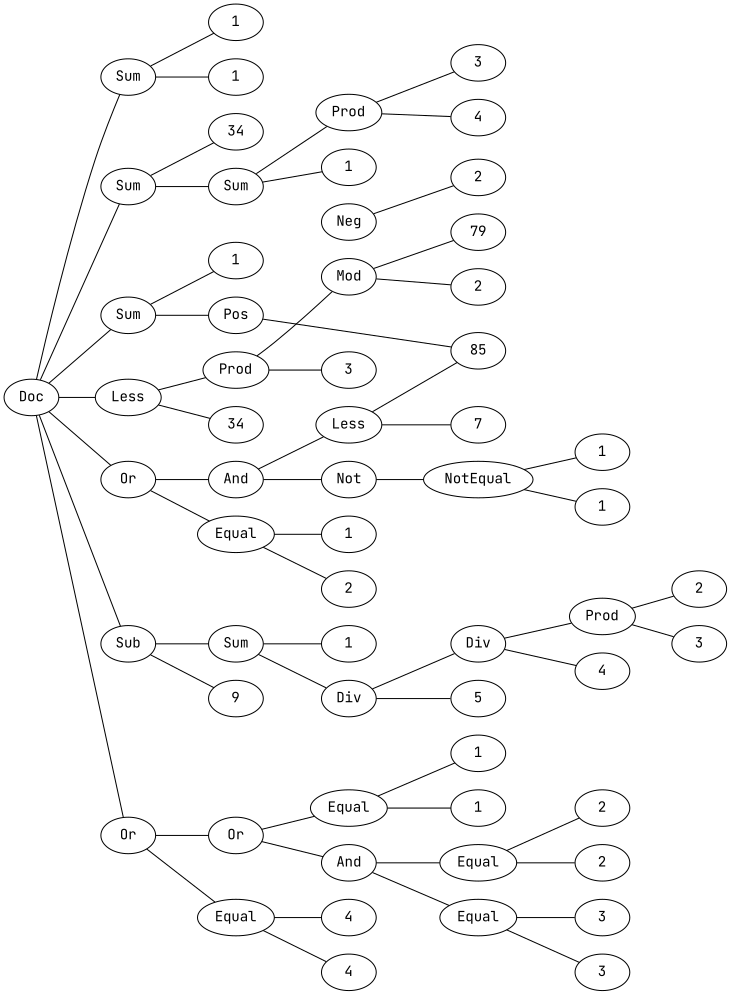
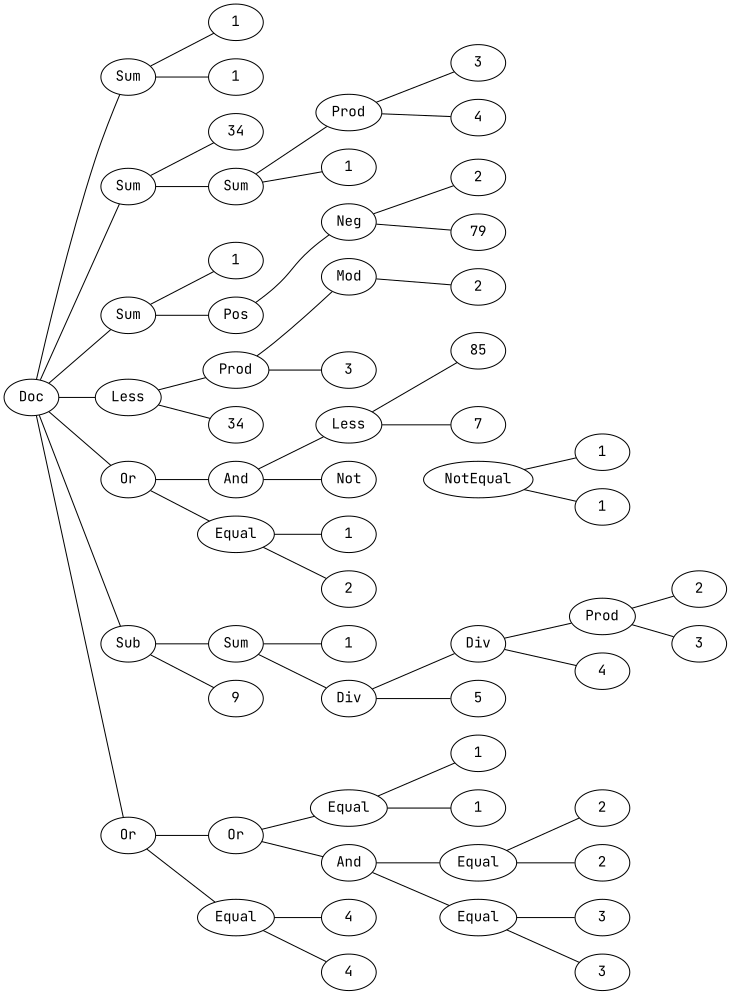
(414, 254) -> (414, 227)
(357, 333) -> (292, 269)
(400, 480) -> none
